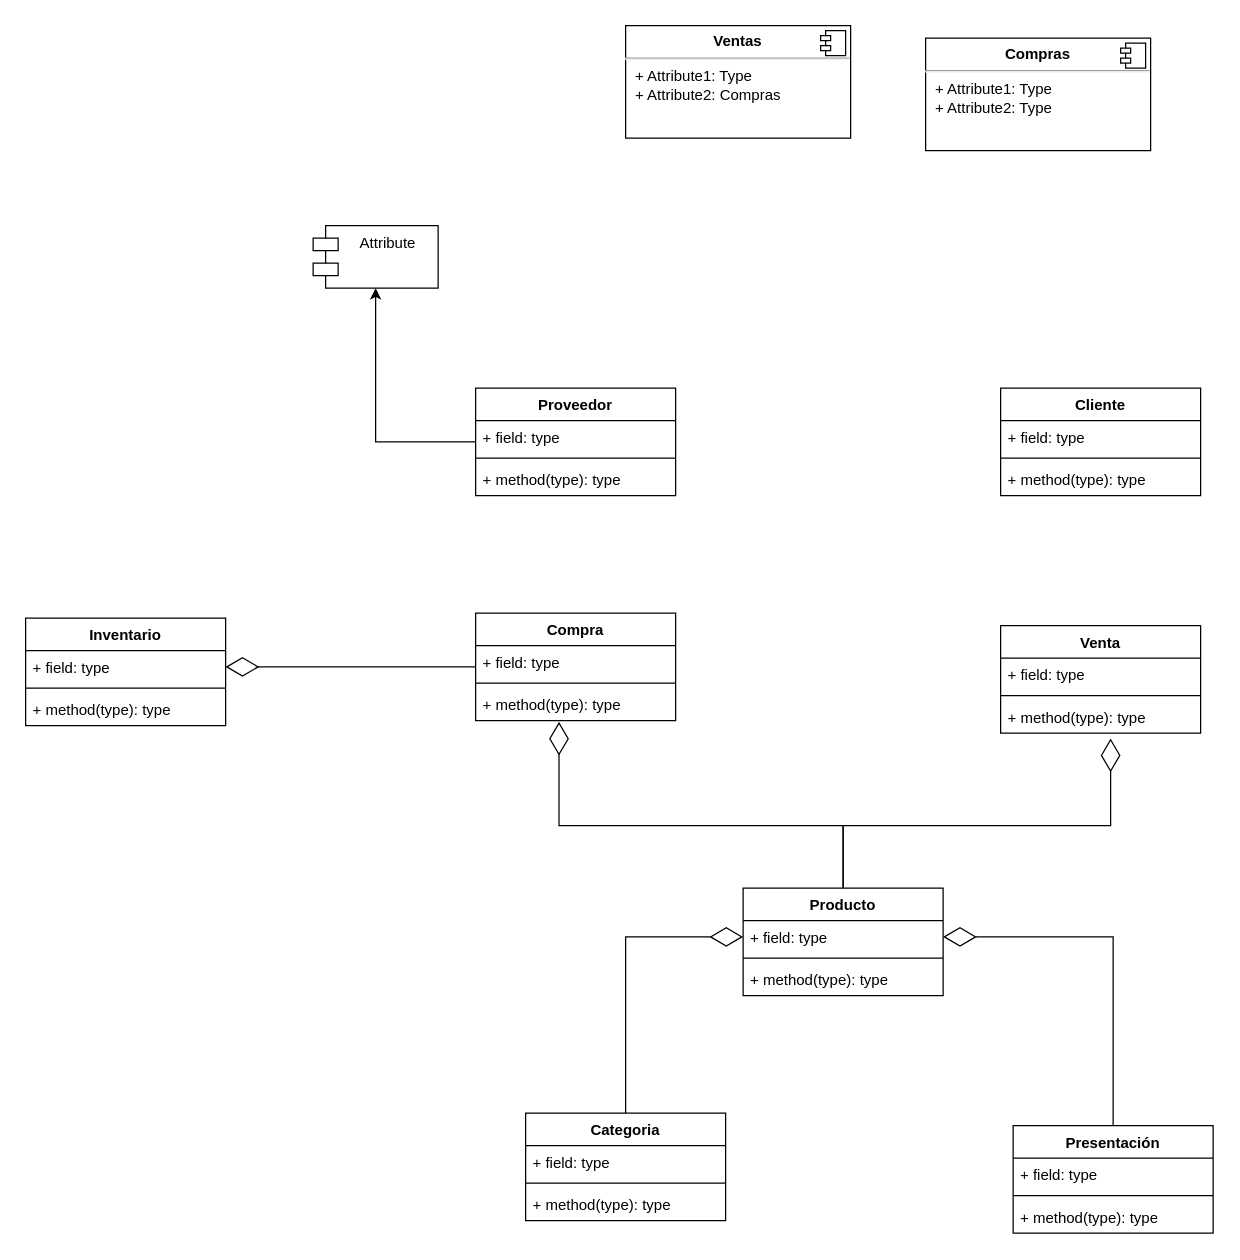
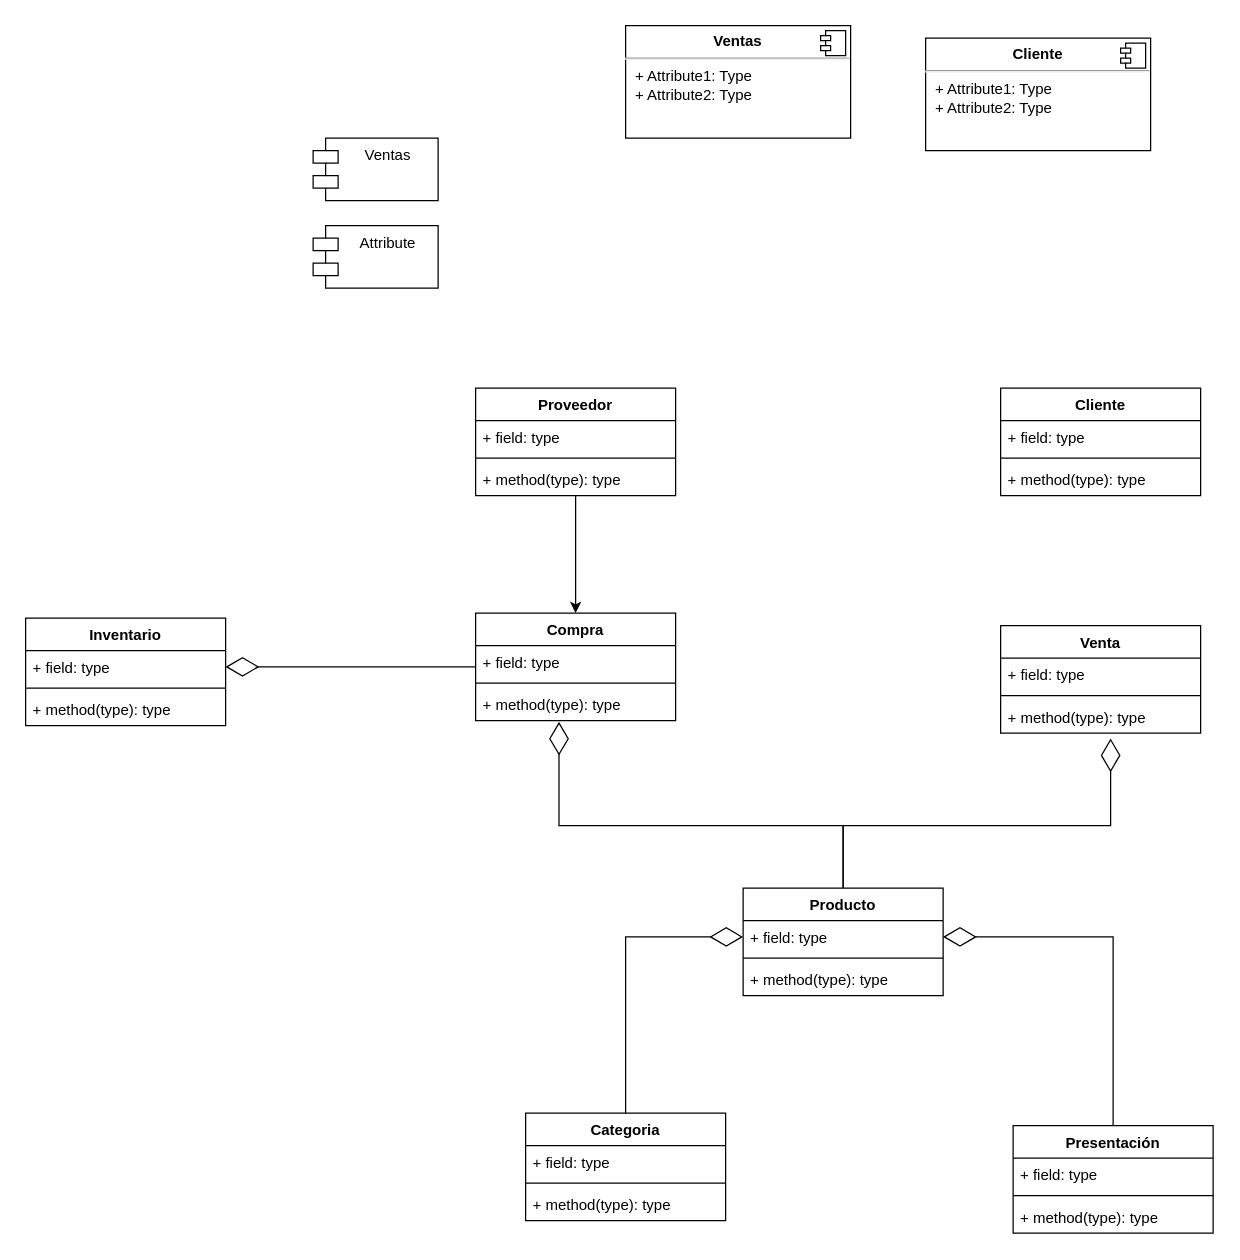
(706, 26) -> (693, 26)
(993, 38) -> (993, 38)
none -> (376, 169)
(376, 418) -> (576, 551)
